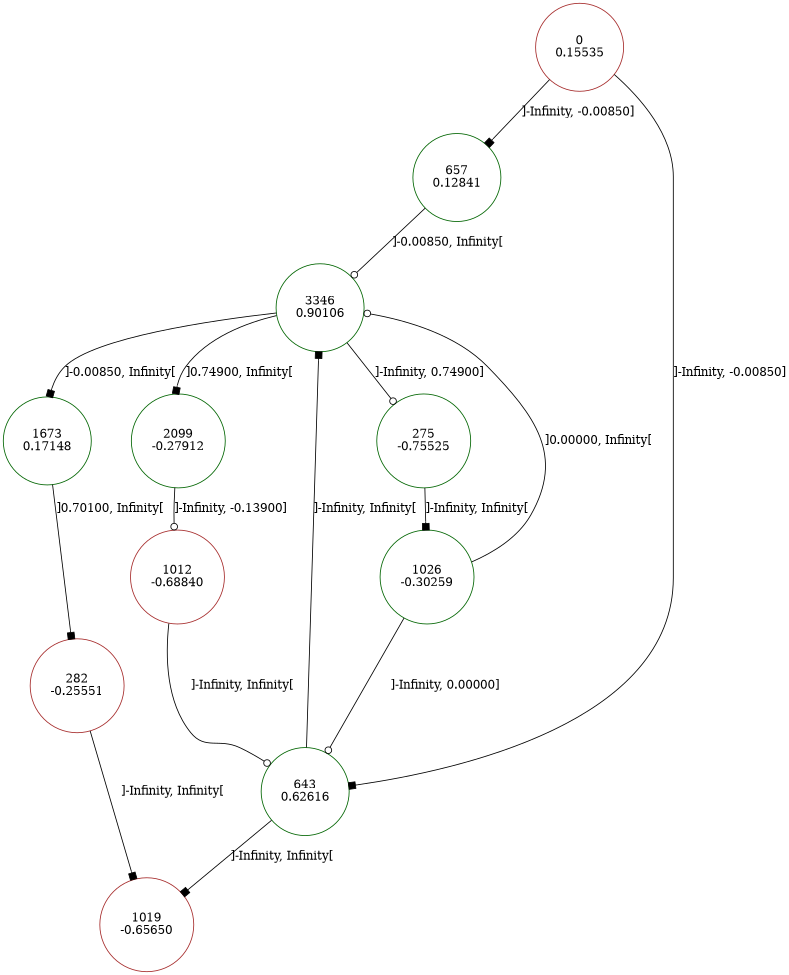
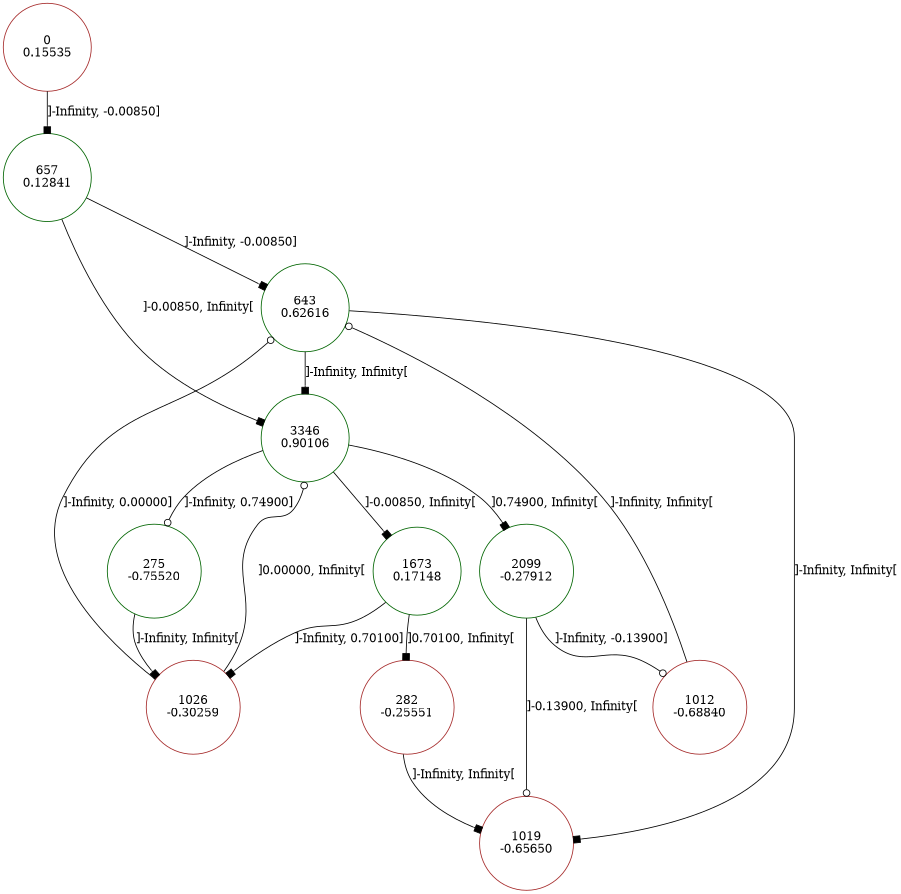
(391, 240) -> (135, 343)
(424, 441) -> (154, 571)
(673, 521) -> (172, 241)
(427, 577) -> (193, 707)
none -> (307, 629)
none -> (527, 704)
